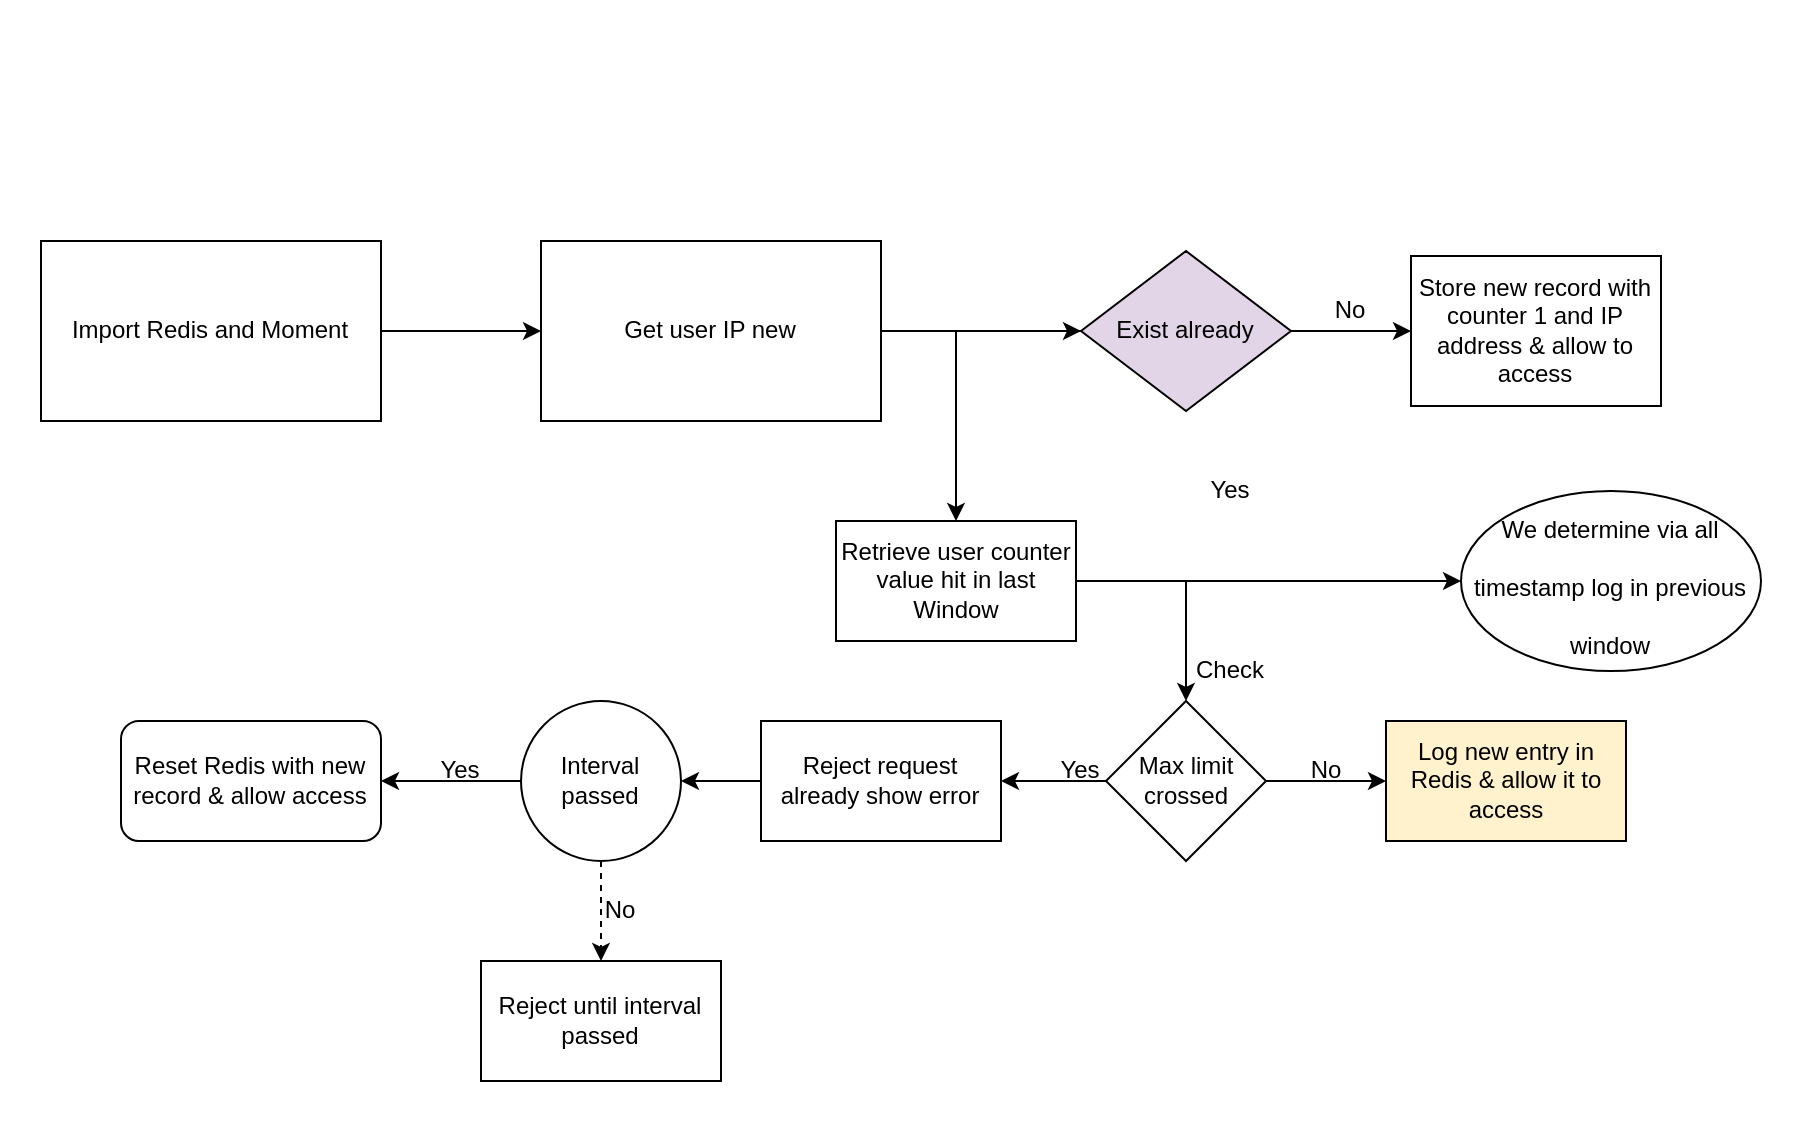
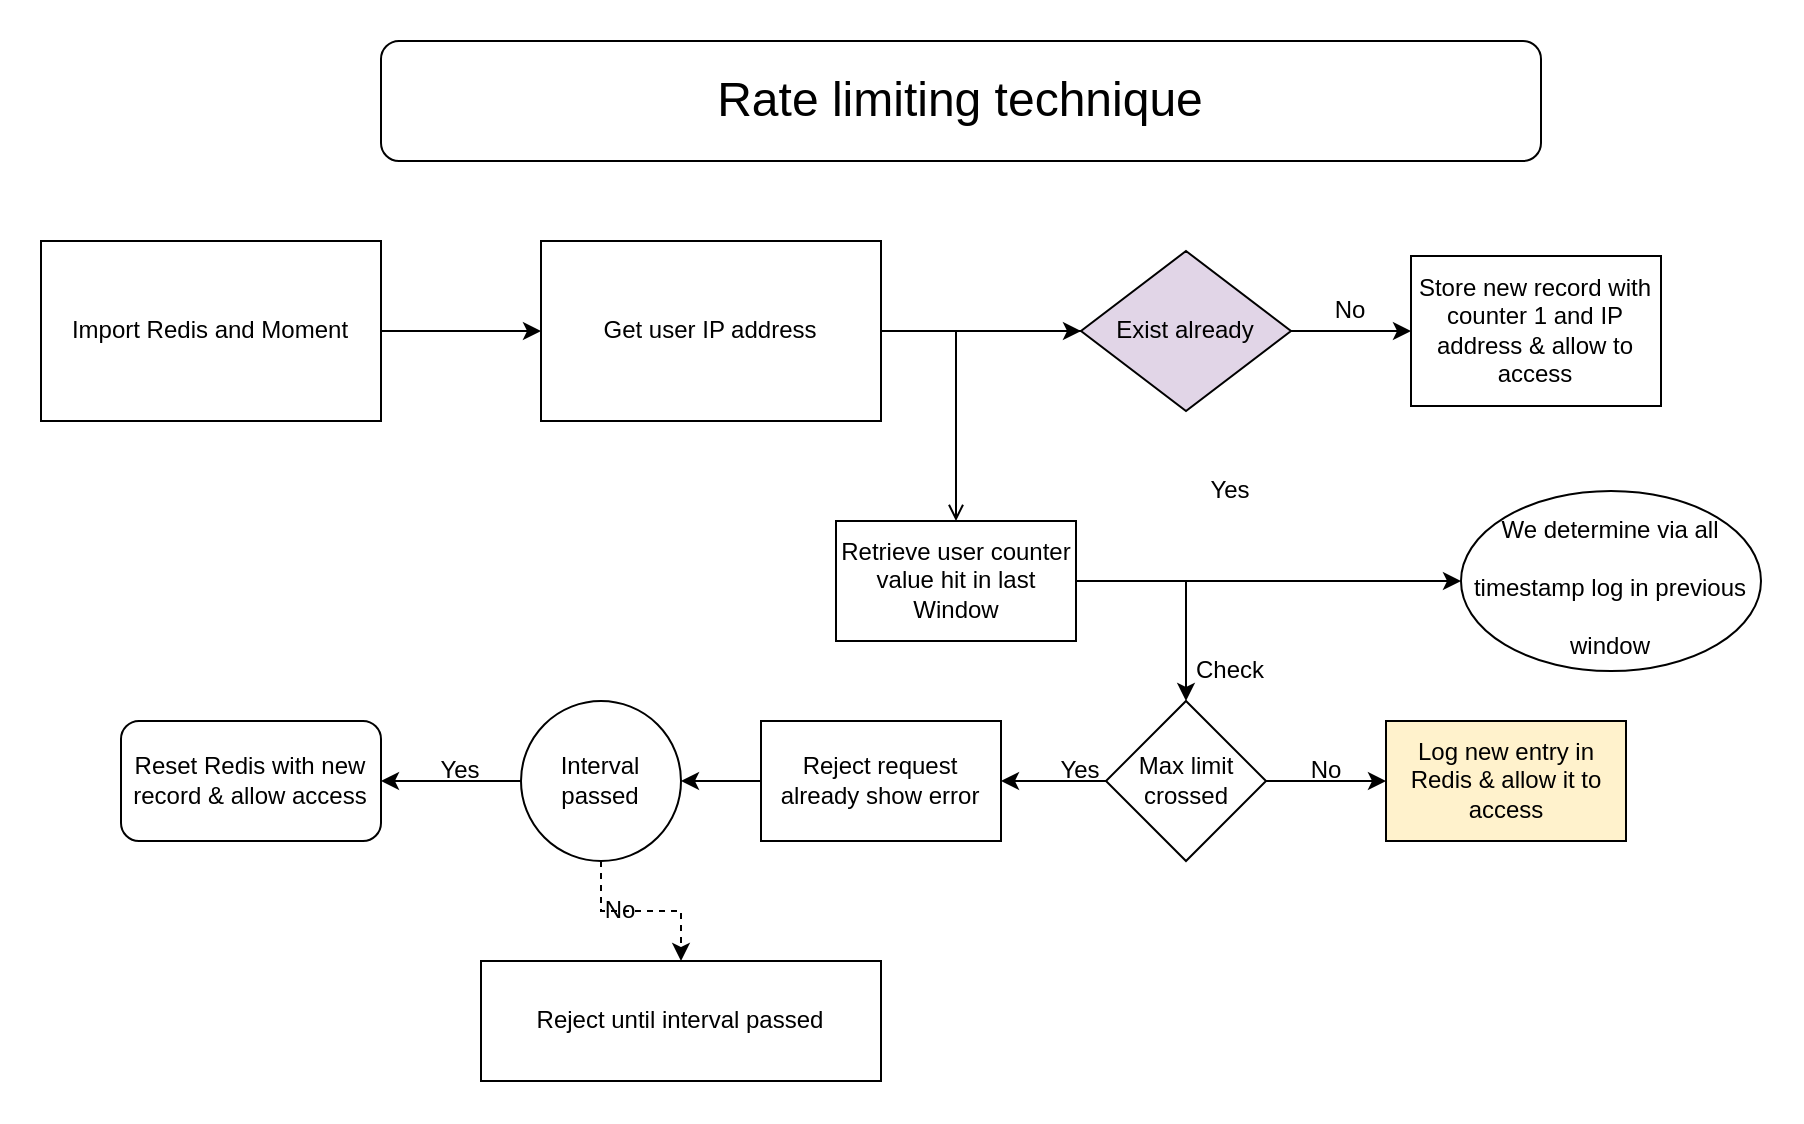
none -> (961, 101)
(711, 331) -> (711, 331)
(956, 506) -> (956, 508)
(601, 1021) -> (681, 1021)
